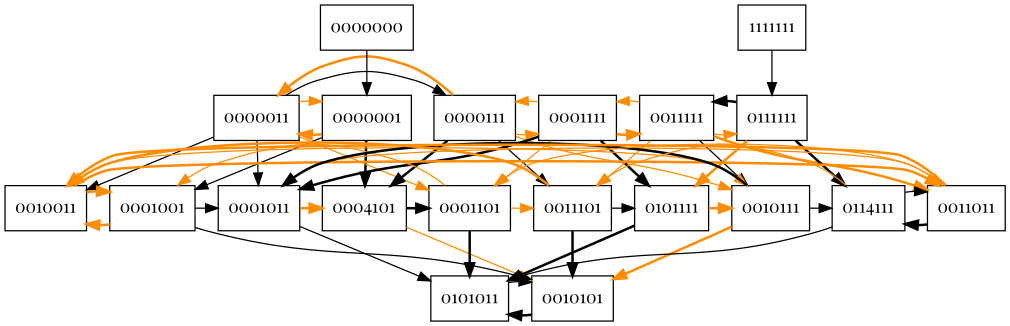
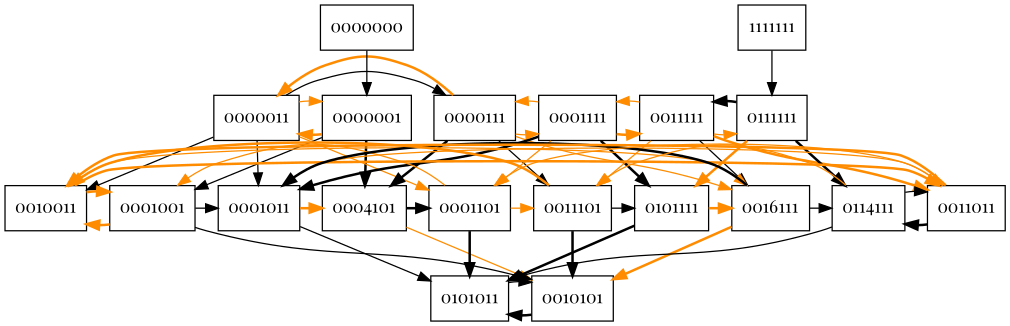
(771, 208) -> (771, 208)
